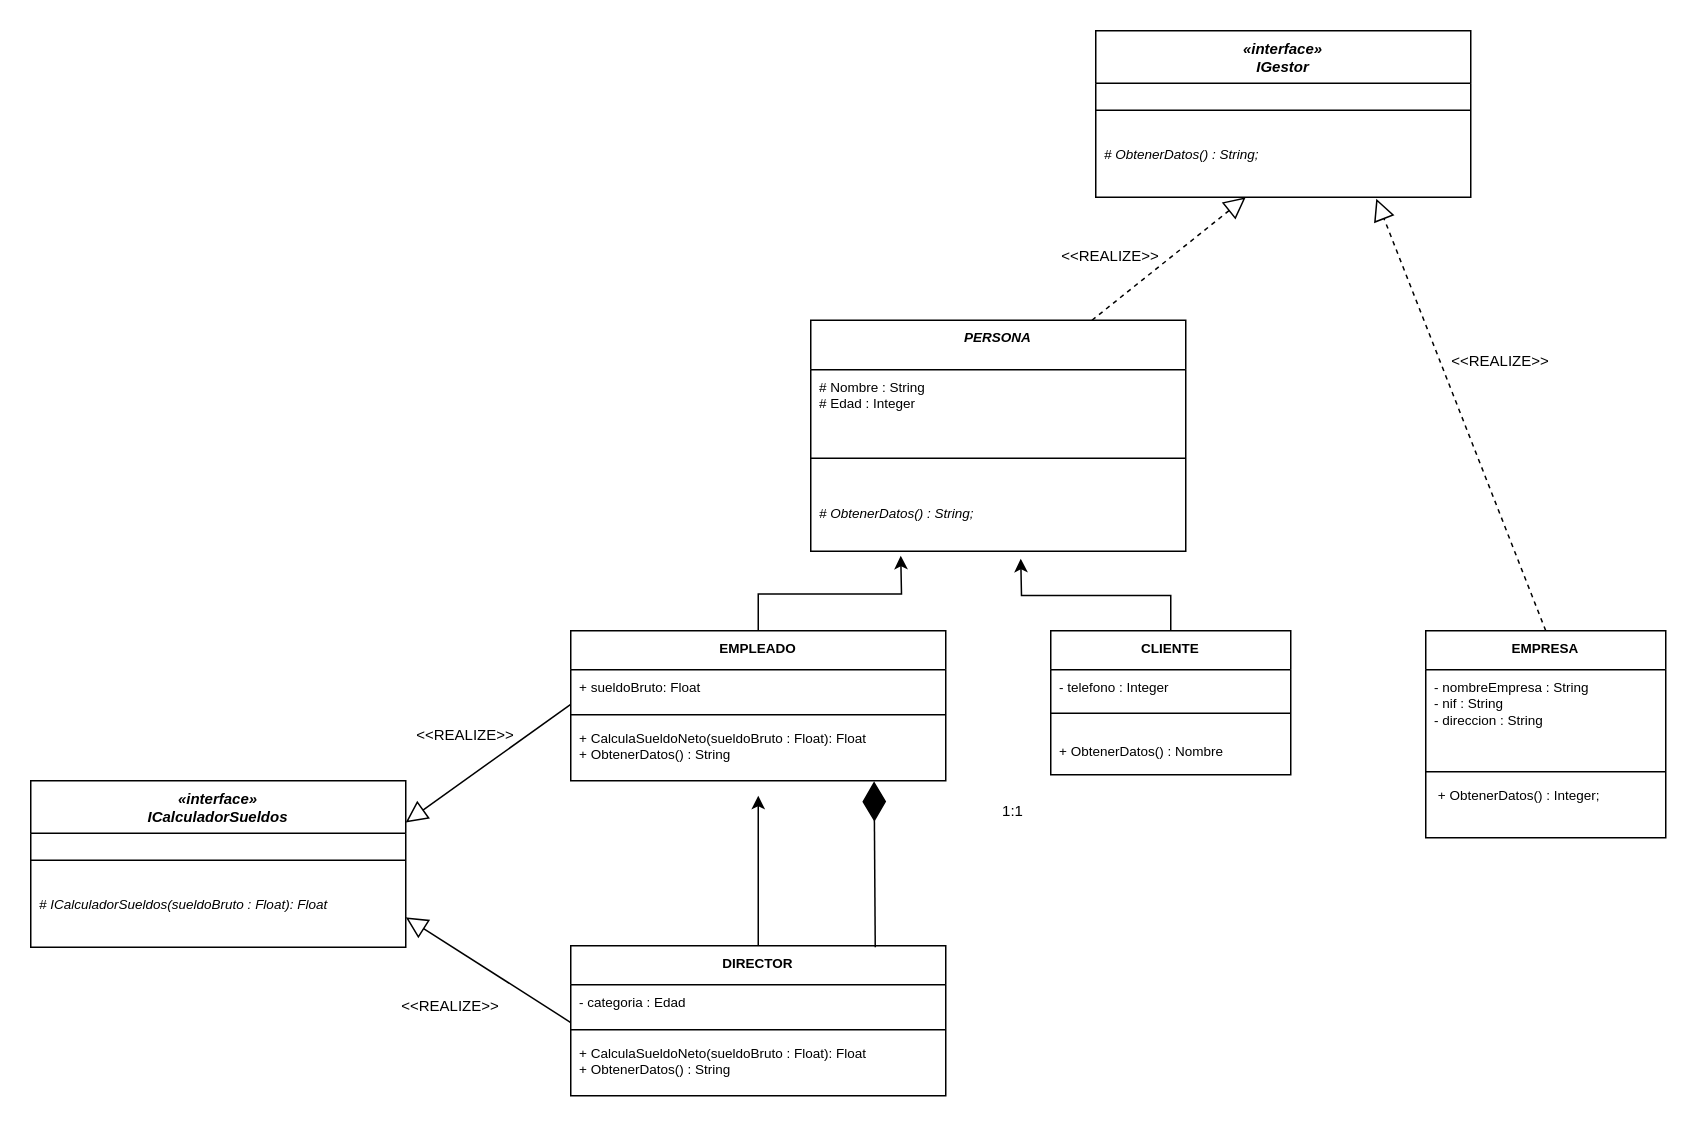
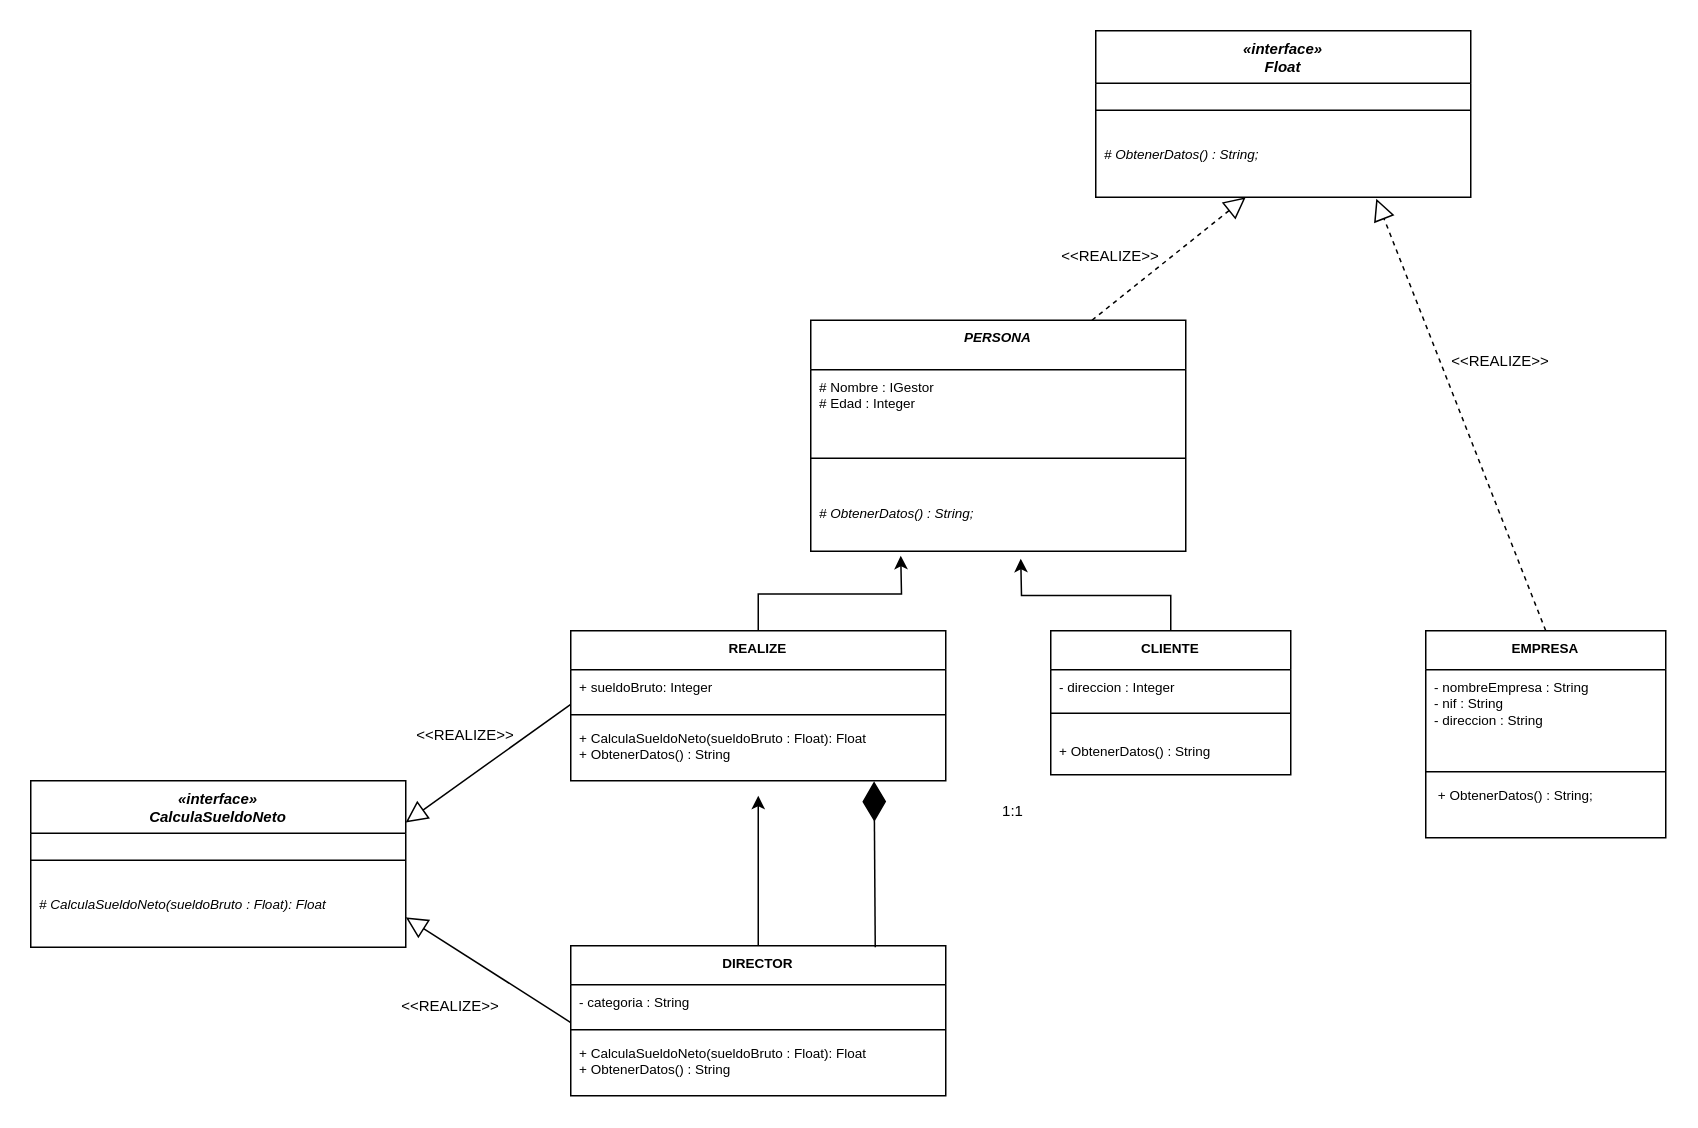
(1283, 49) -> (1283, 49)
(874, 387) -> (880, 387)
(758, 648) -> (758, 648)
(646, 687) -> (655, 687)
(1126, 687) -> (1128, 687)
(1146, 752) -> (1145, 752)
(1527, 795) -> (1522, 795)
(218, 799) -> (218, 799)
(199, 905) -> (196, 905)
(638, 1002) -> (644, 1002)
